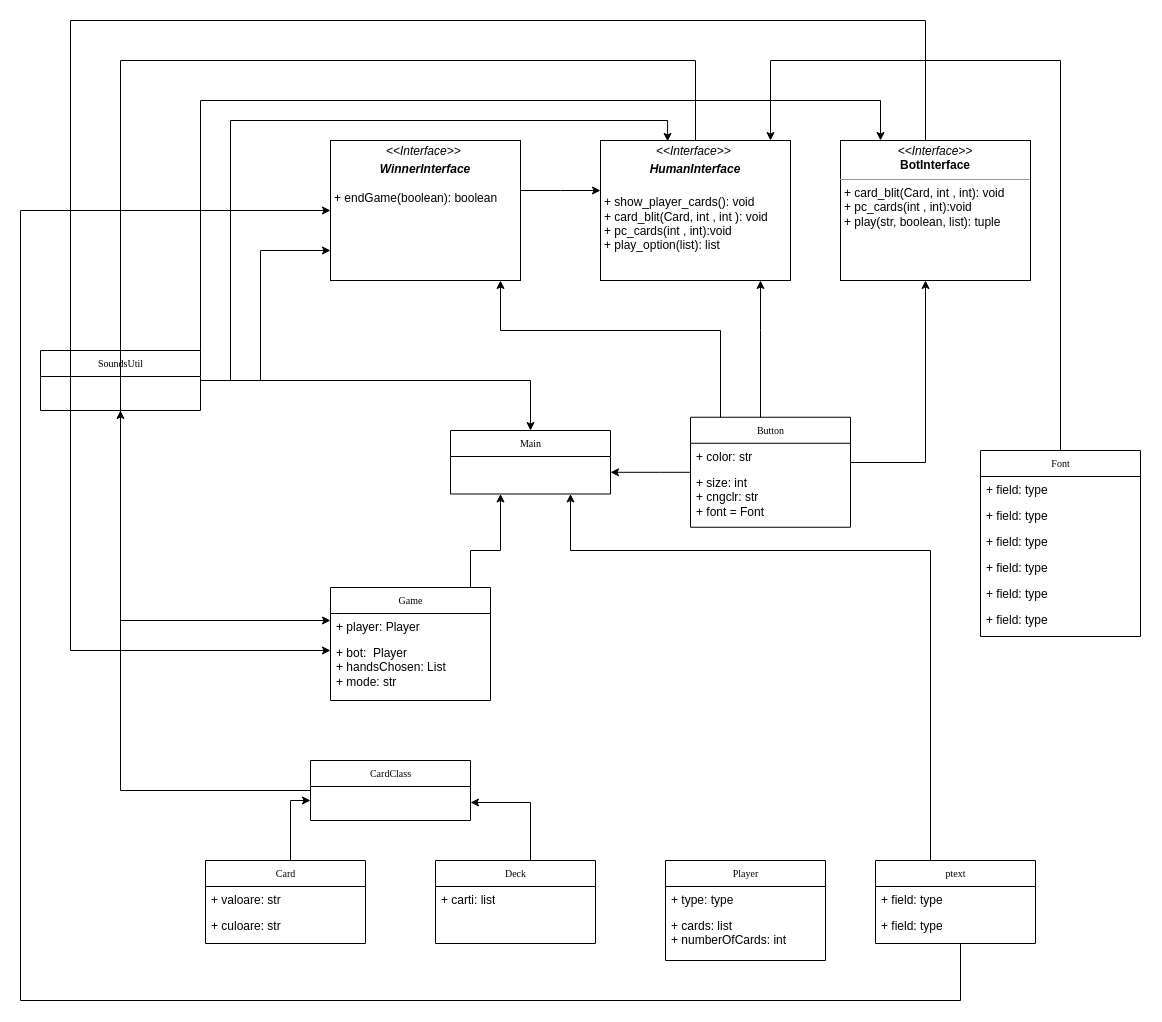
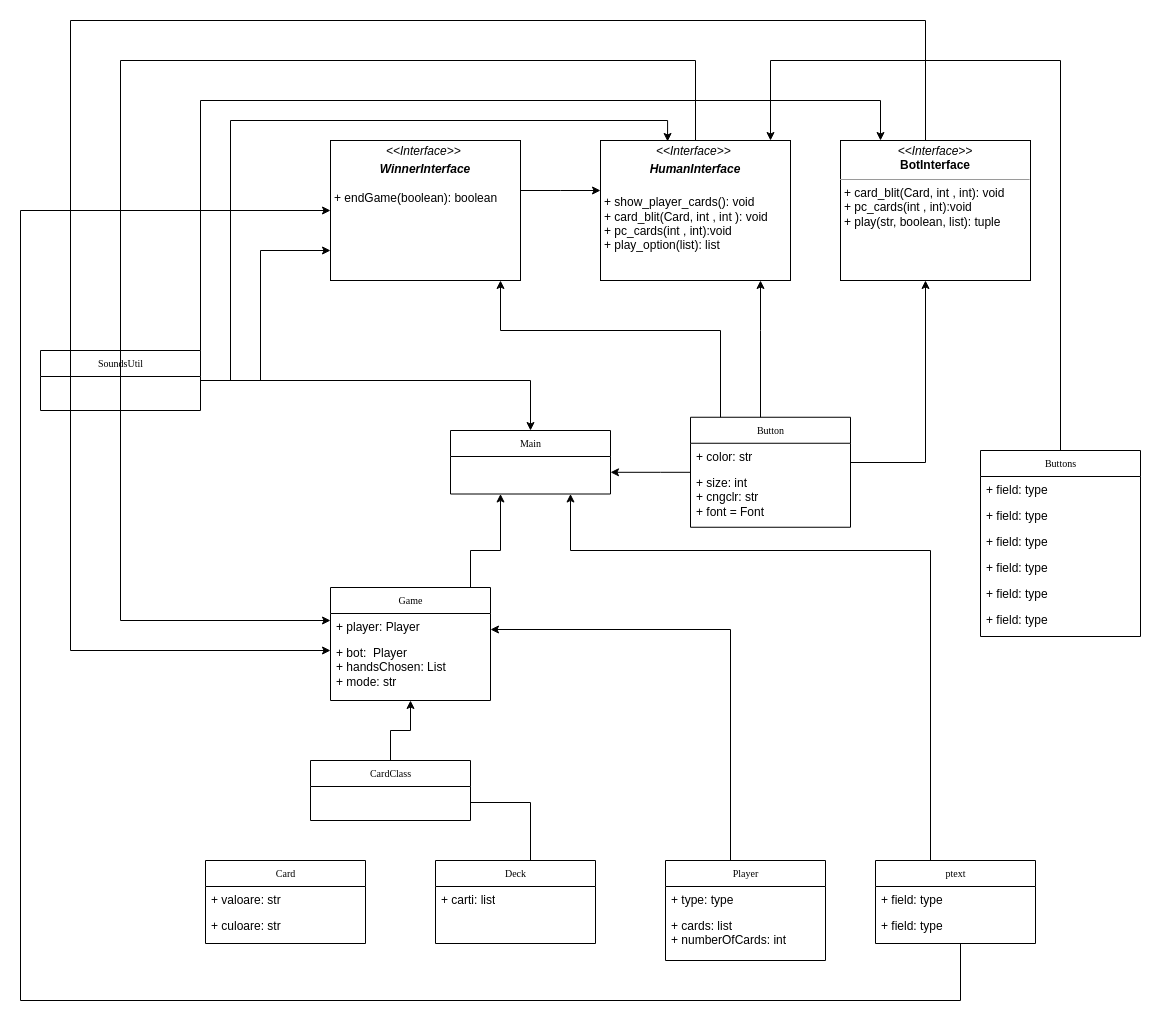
(1061, 464) -> (1061, 464)
none -> (728, 630)
(132, 791) -> (398, 731)
(478, 803) -> (476, 803)
(291, 824) -> none
